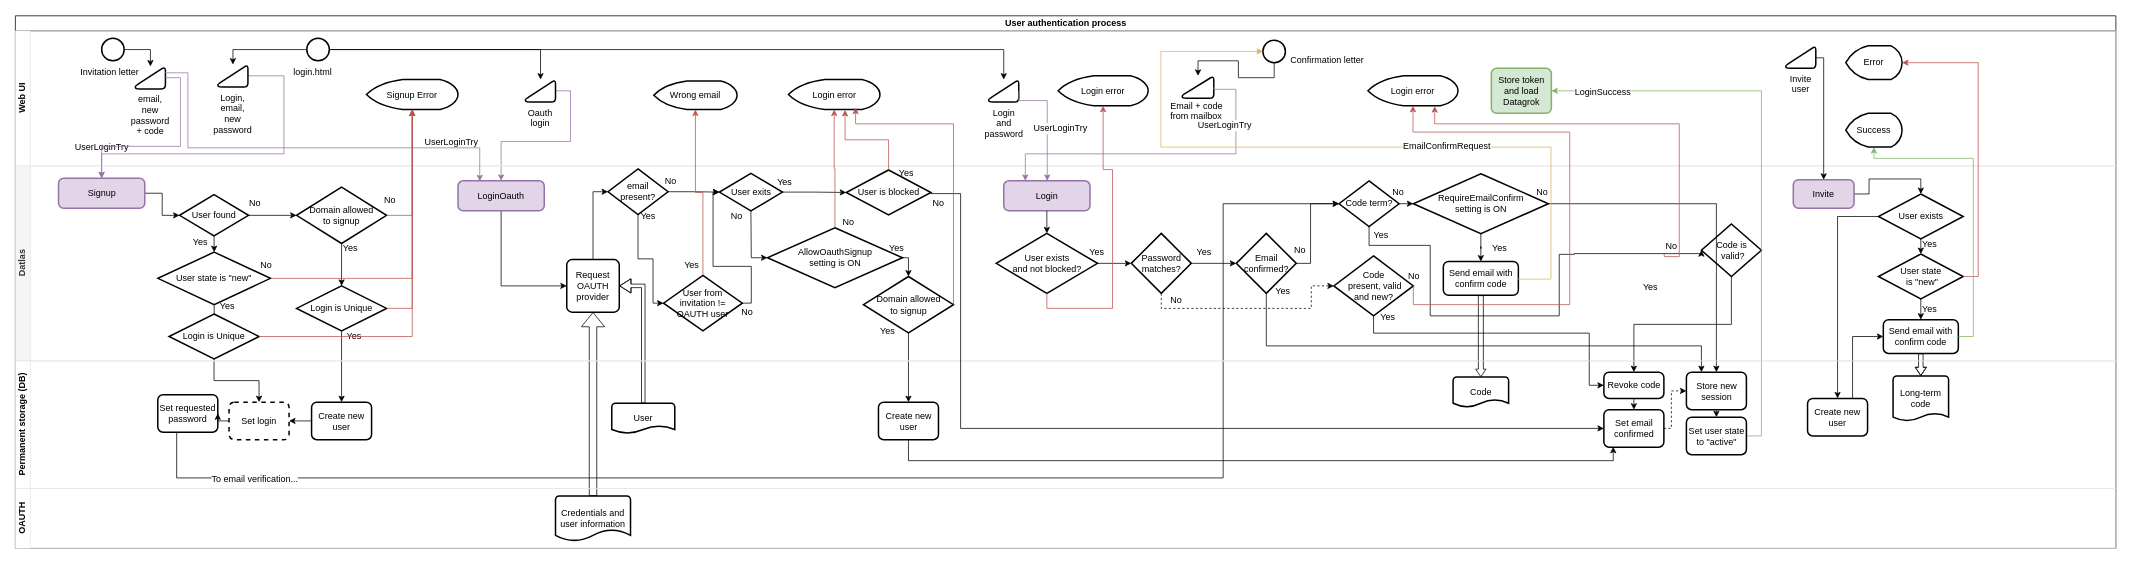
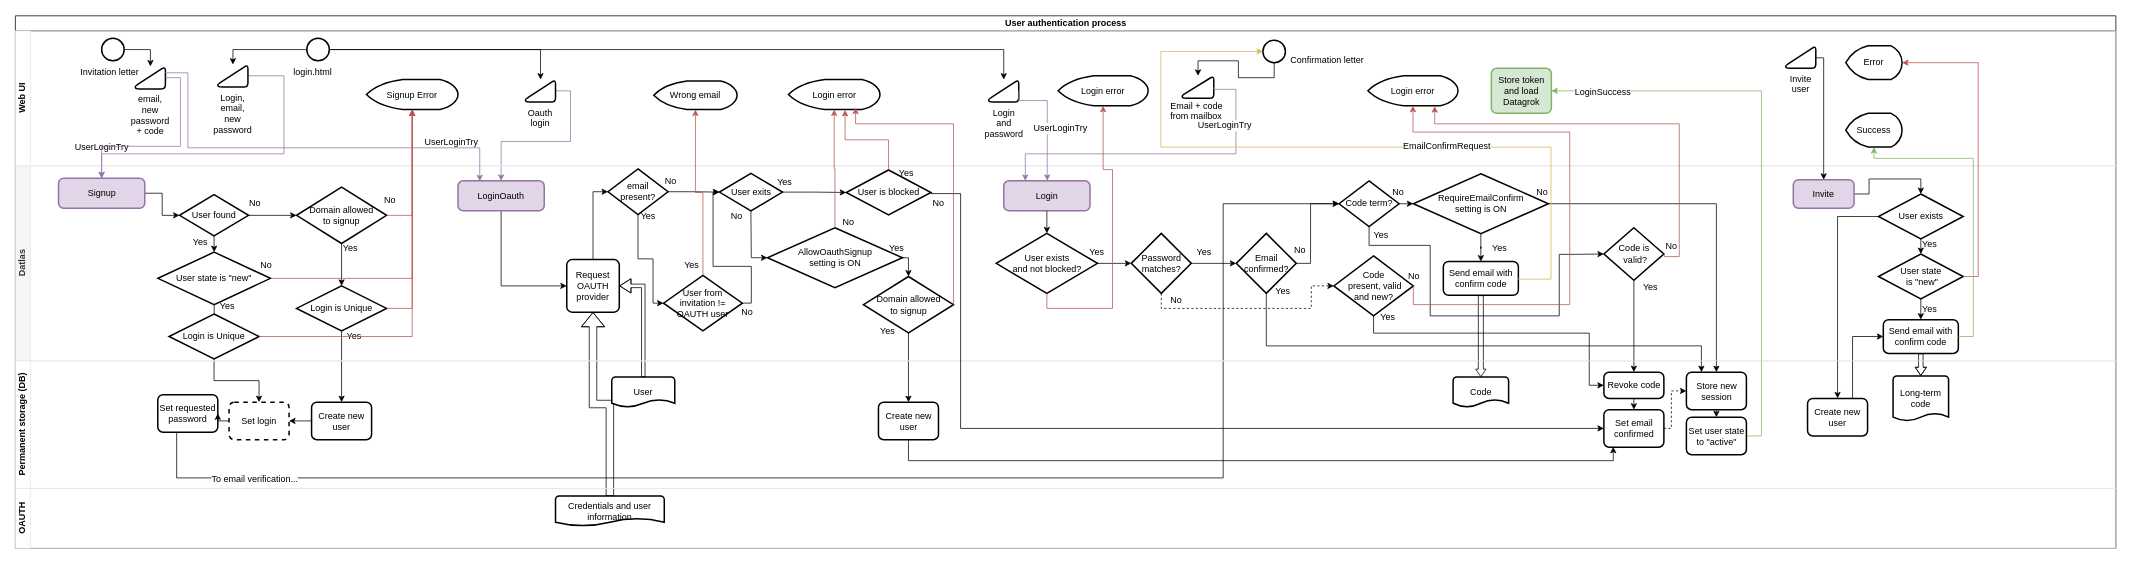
(1731, 250) -> (1634, 254)
(643, 418) -> (643, 392)
(593, 518) -> (610, 511)
